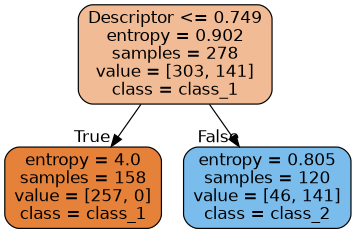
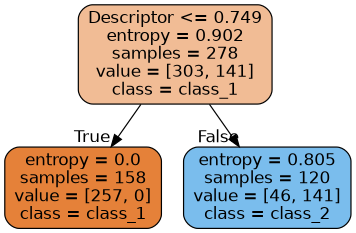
(83, 188) -> (83, 188)
